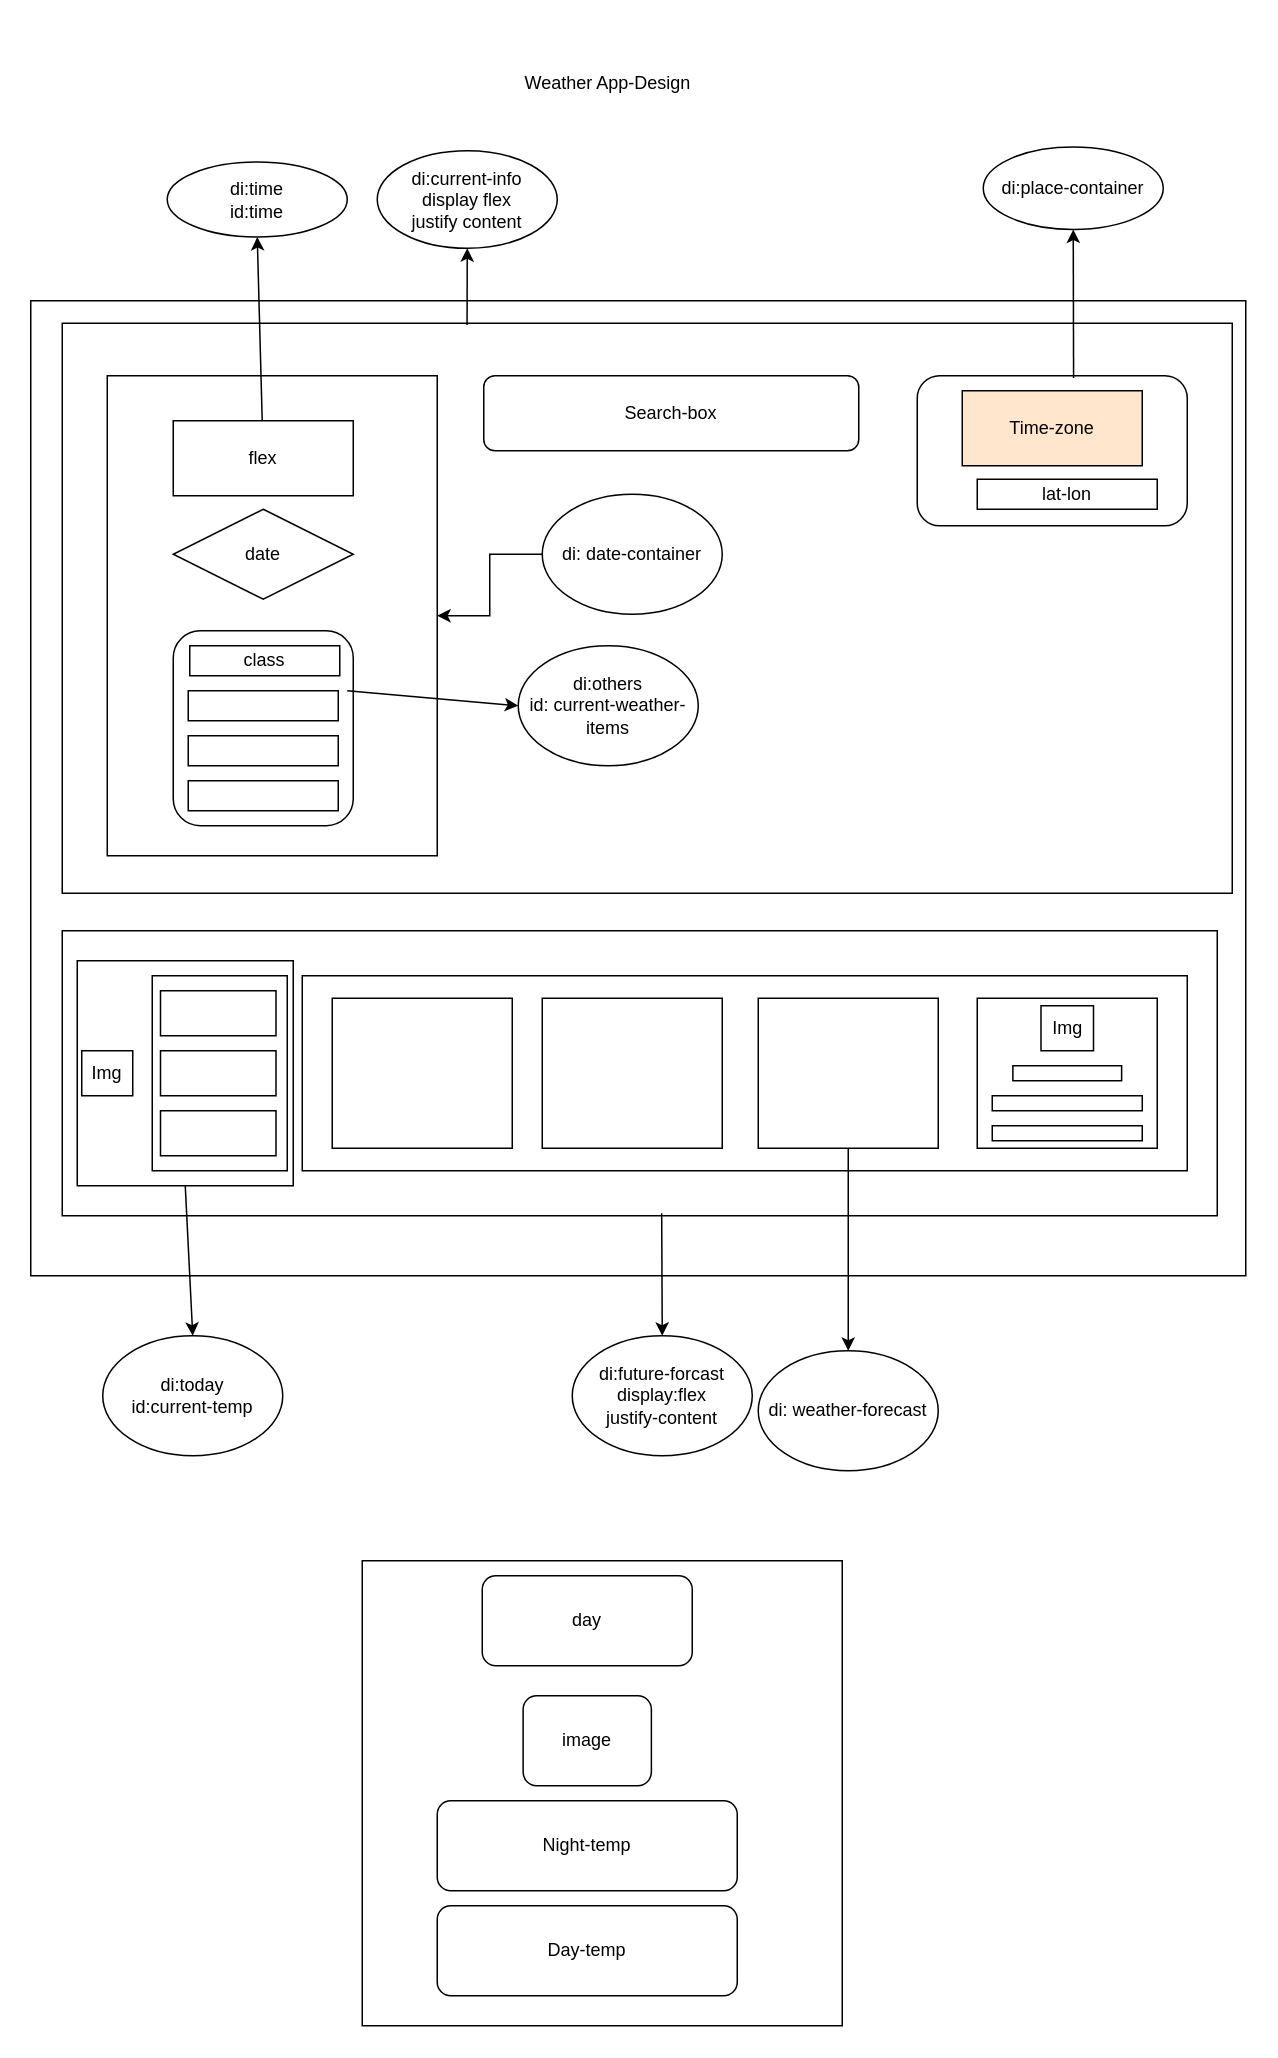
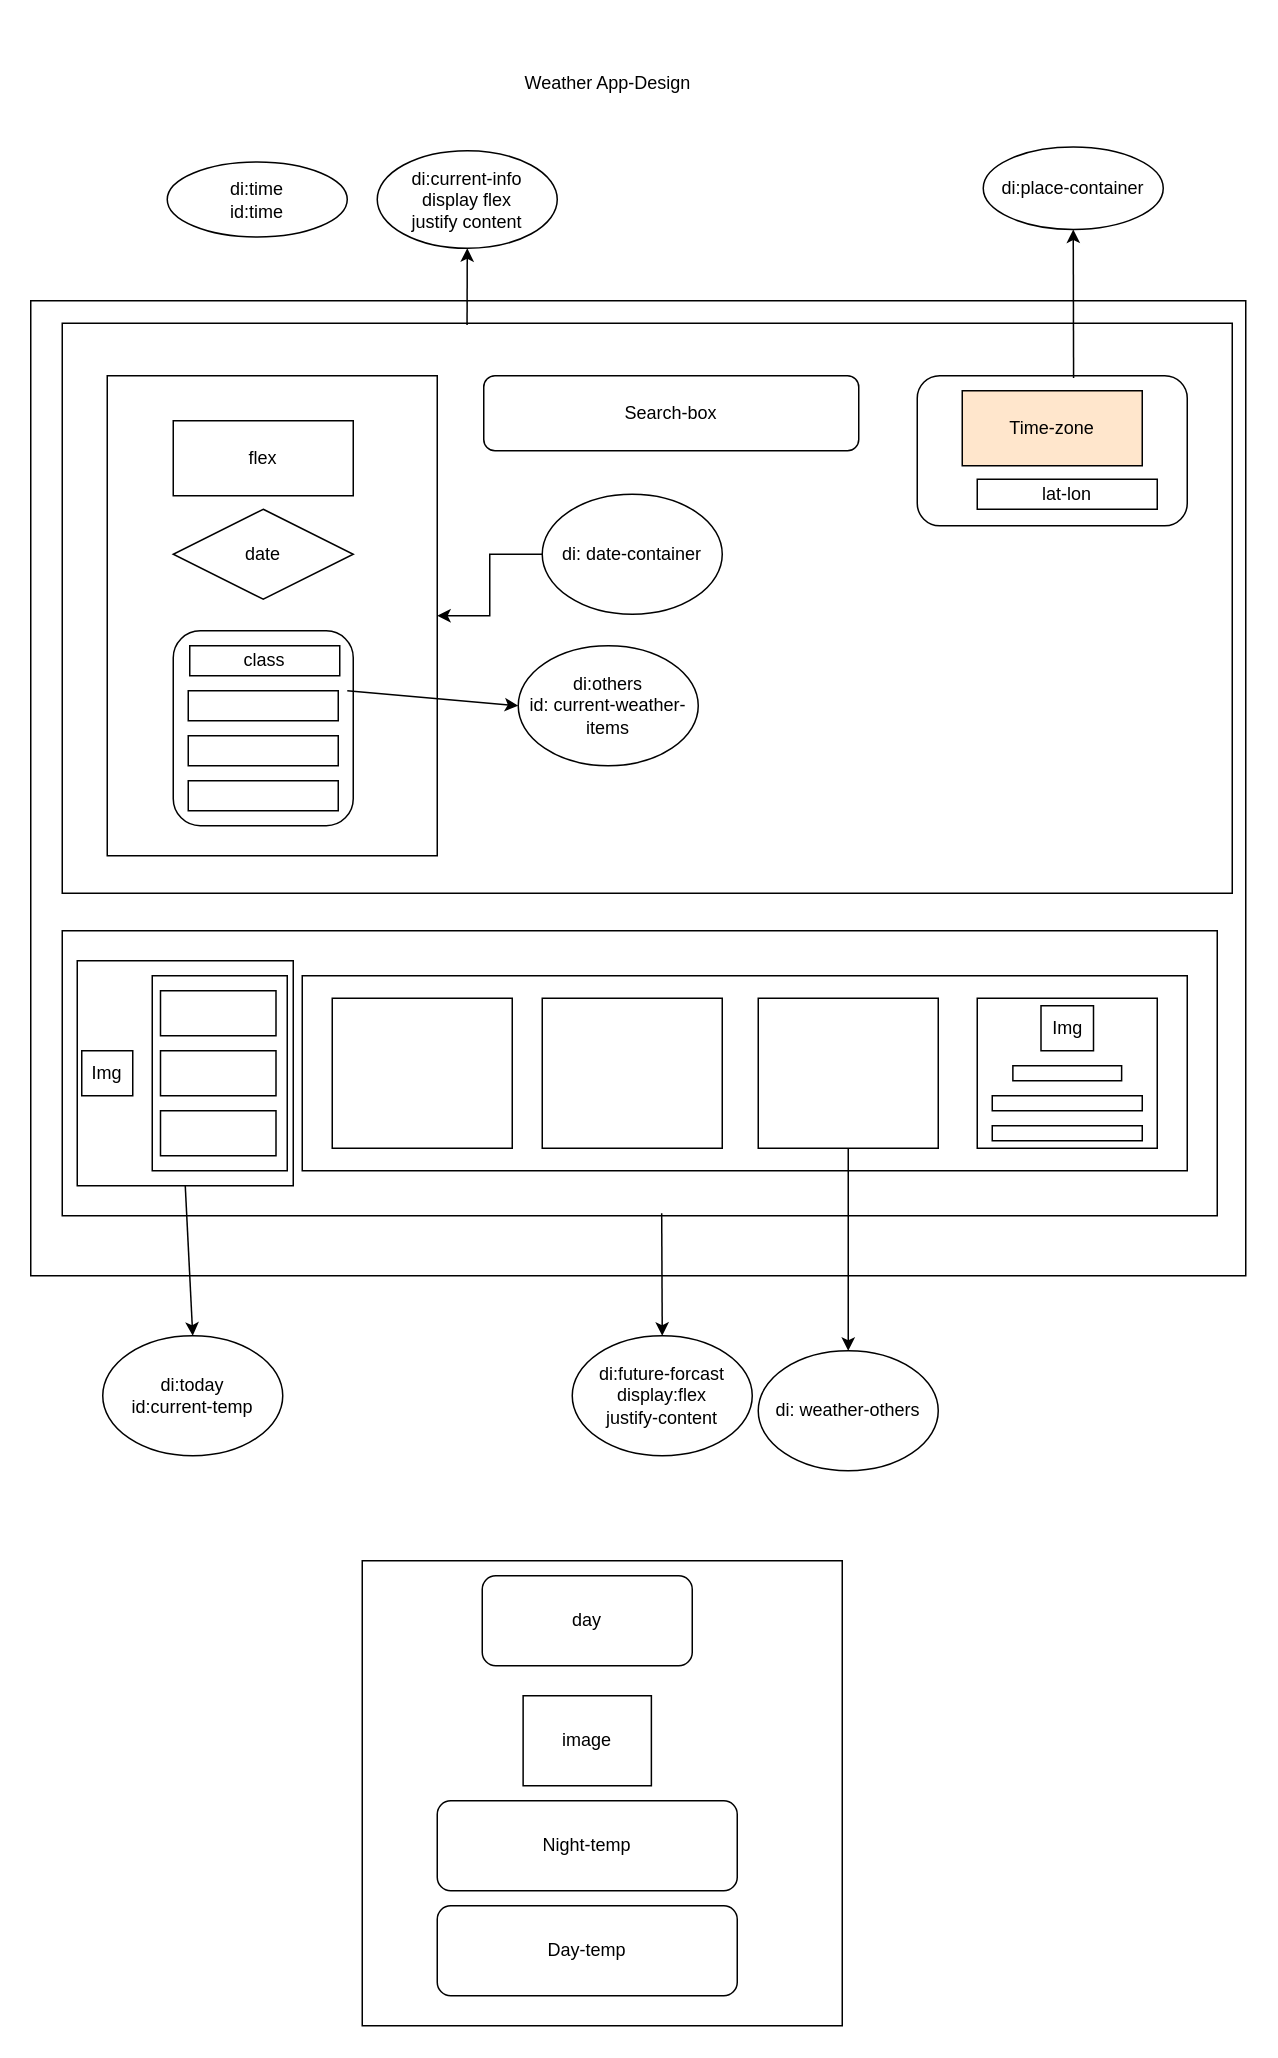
(260, 334) -> none
(848, 1411) -> (848, 1411)
(587, 1741) -> (587, 1741)
